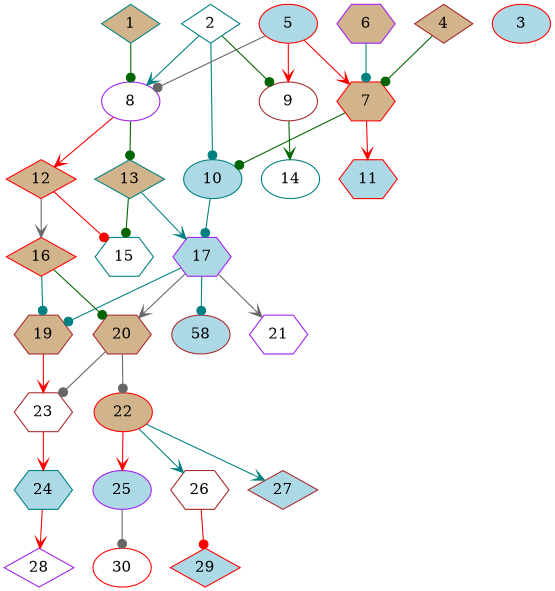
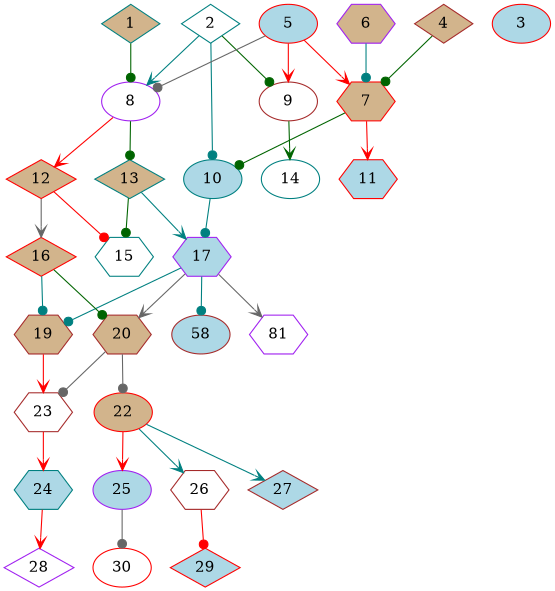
(279, 335) -> (279, 335)
